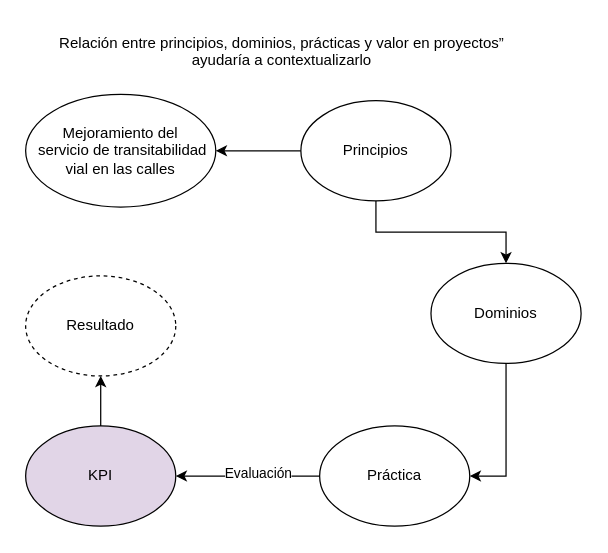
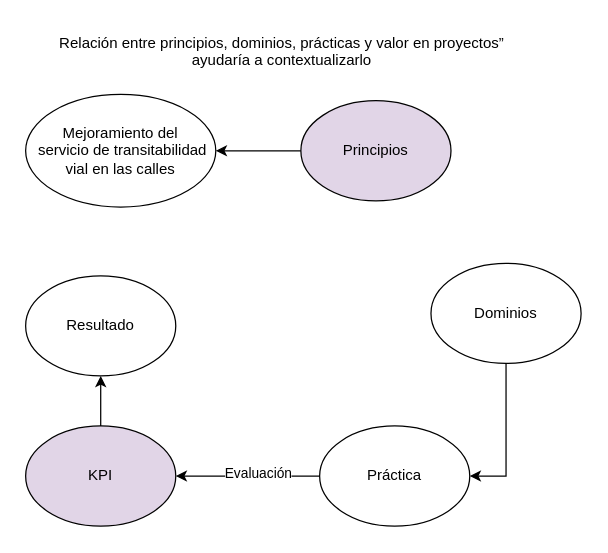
(376, 151) -> (376, 151)
(437, 232) -> none
(101, 326) -> (101, 326)
